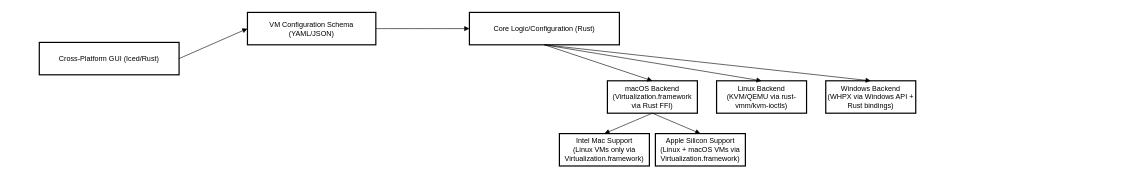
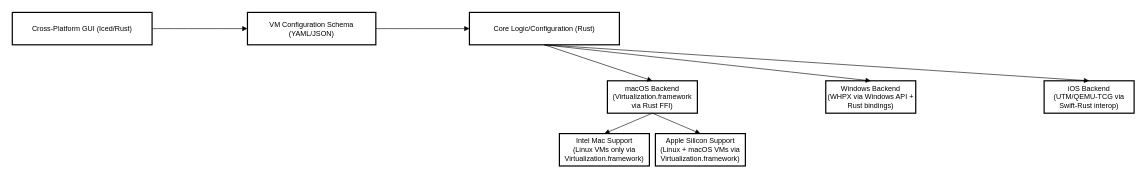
(109, 59) -> (82, 29)
(660, 64) -> none
none -> (948, 71)
(762, 97) -> none
none -> (1089, 97)
